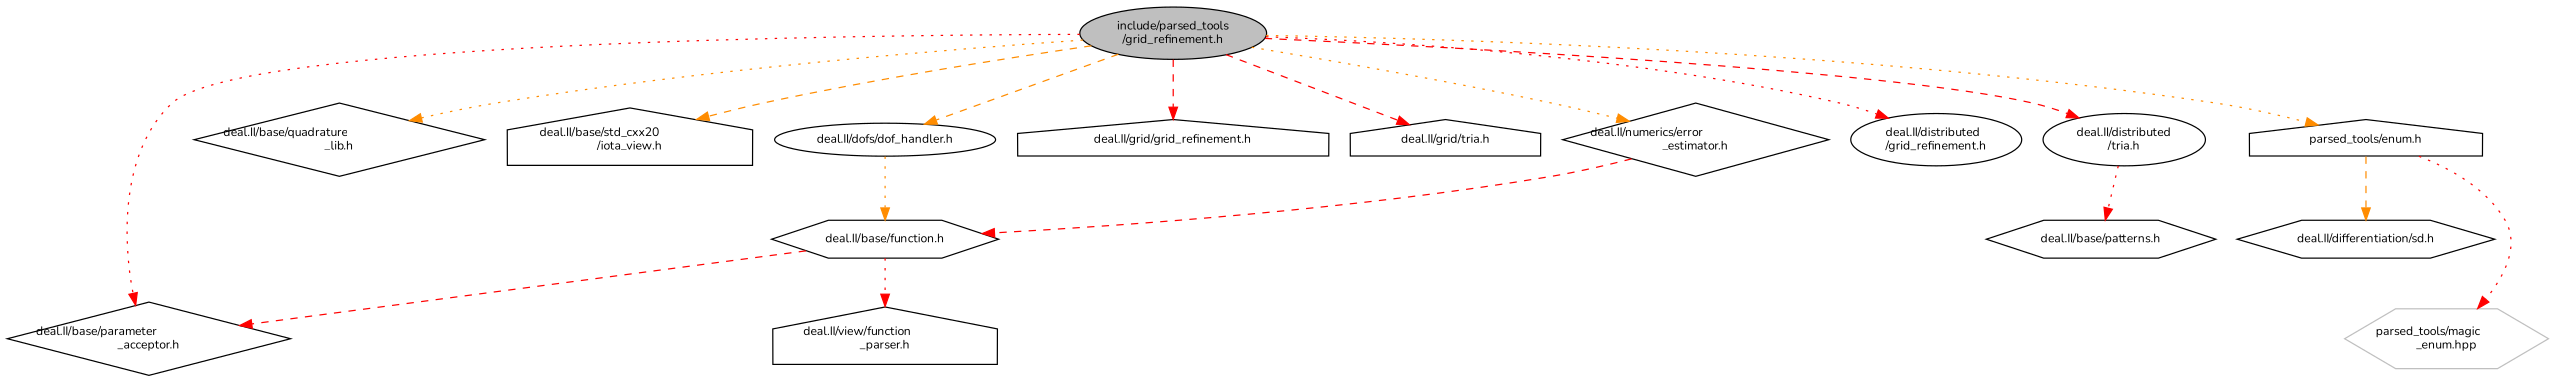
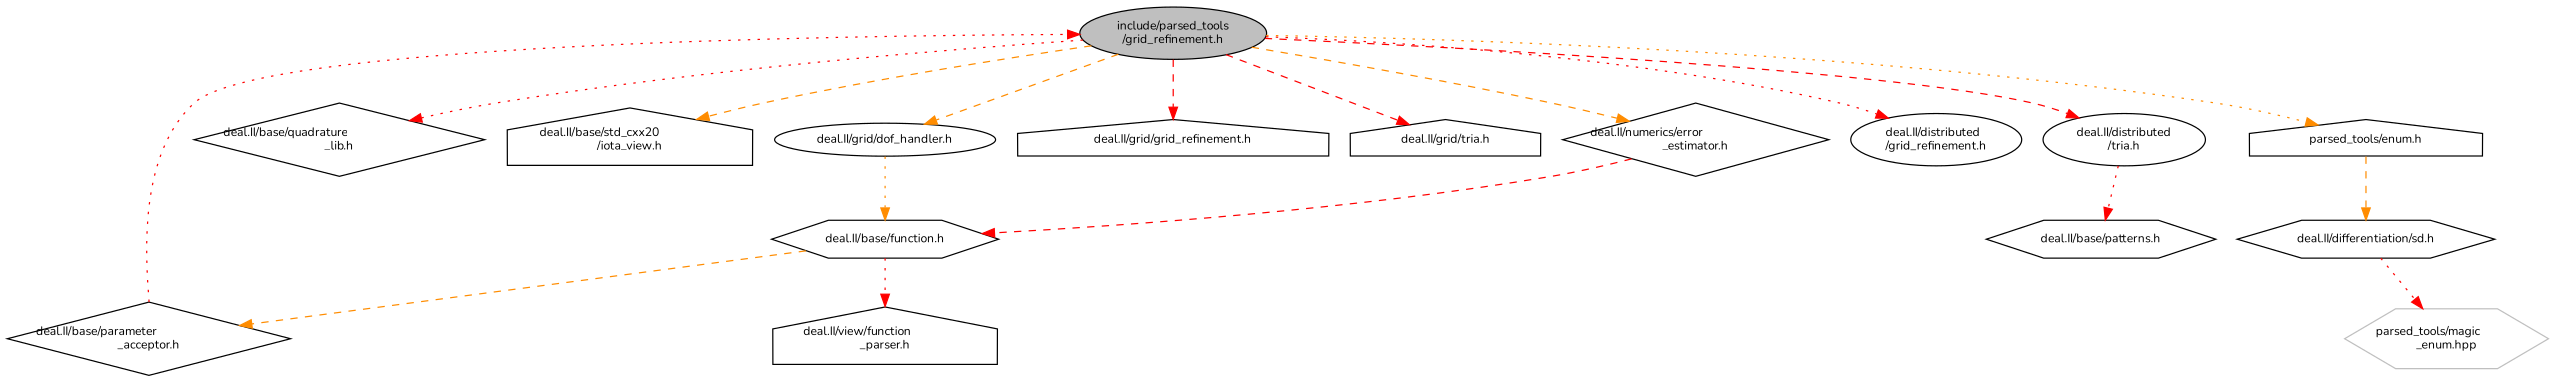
(522, 49) -> (522, 50)
(751, 69) -> (751, 69)
(1435, 80) -> (1435, 80)
(885, 140) -> (885, 140)
(2499, 211) -> (2398, 279)
(529, 287) -> (529, 287)
